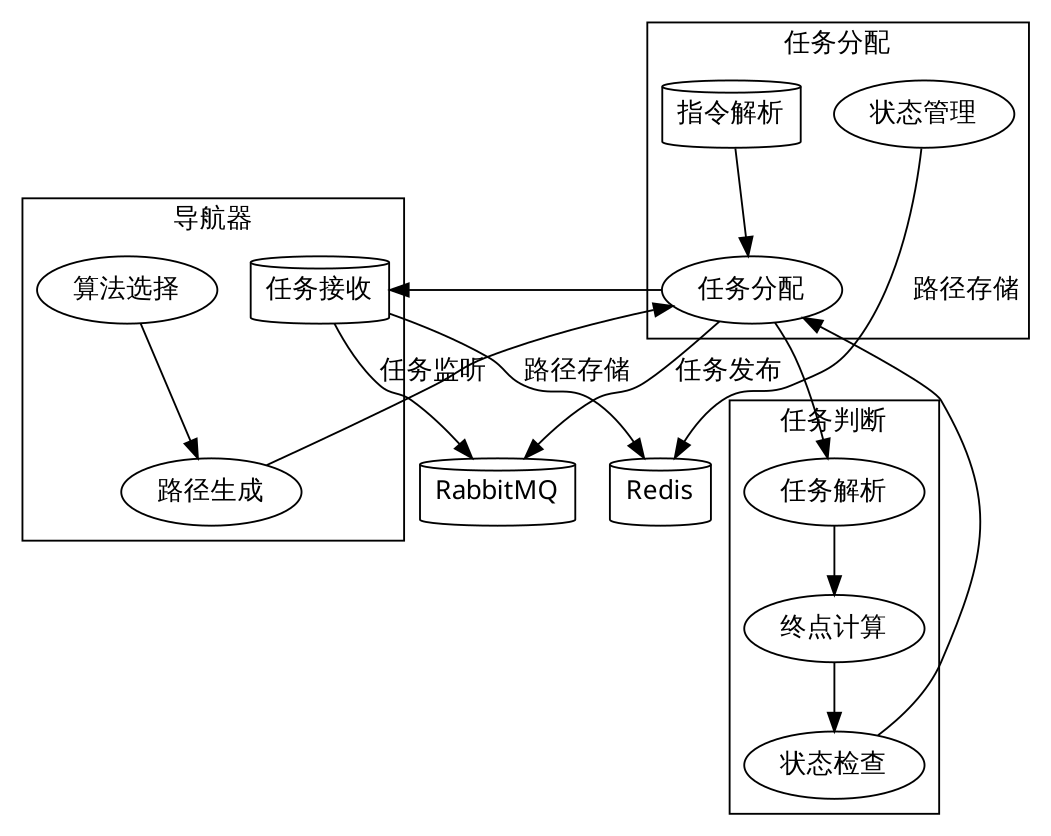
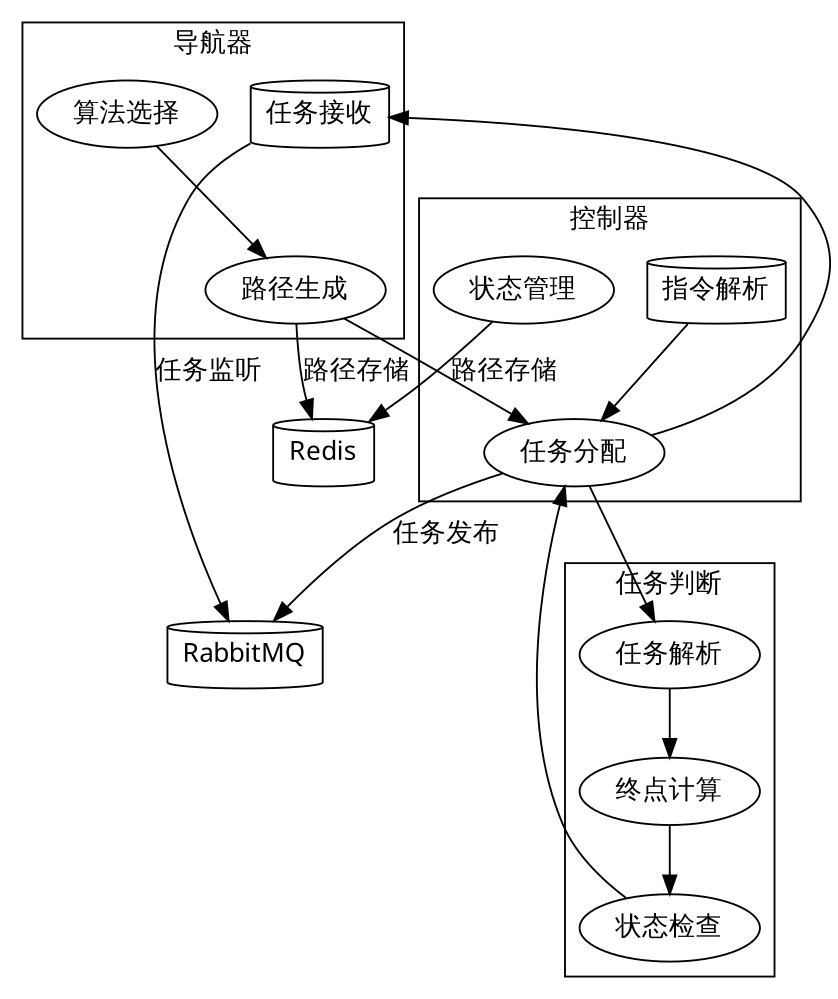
(838, 44) -> (610, 220)
(514, 379) -> (300, 363)
